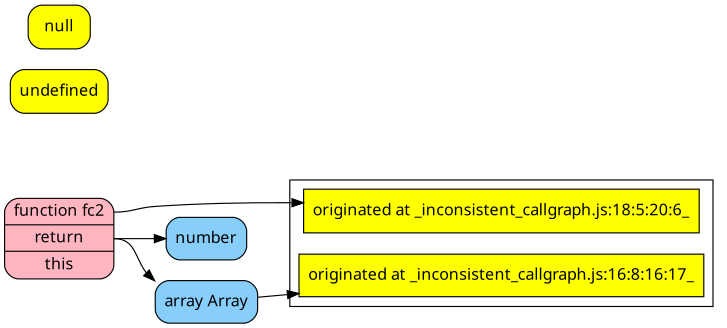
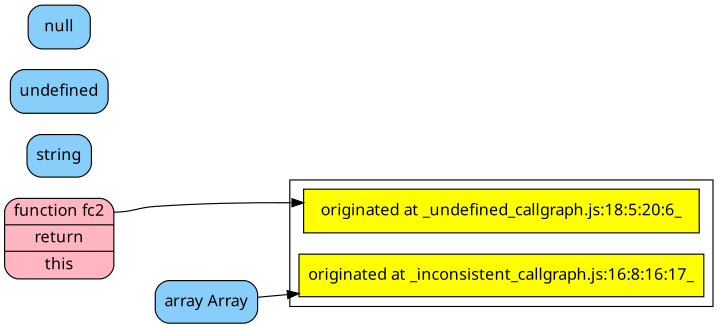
(59, 27) -> (59, 27)
(59, 91) -> (59, 91)
none -> (59, 156)
(501, 211) -> (501, 211)
(206, 239) -> none
(134, 251) -> none
